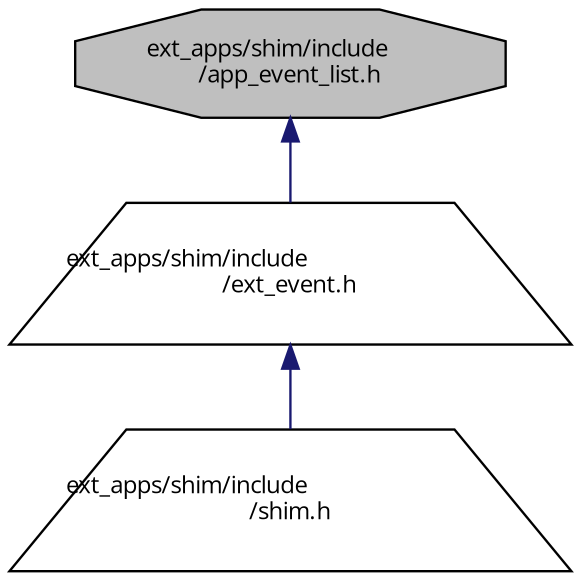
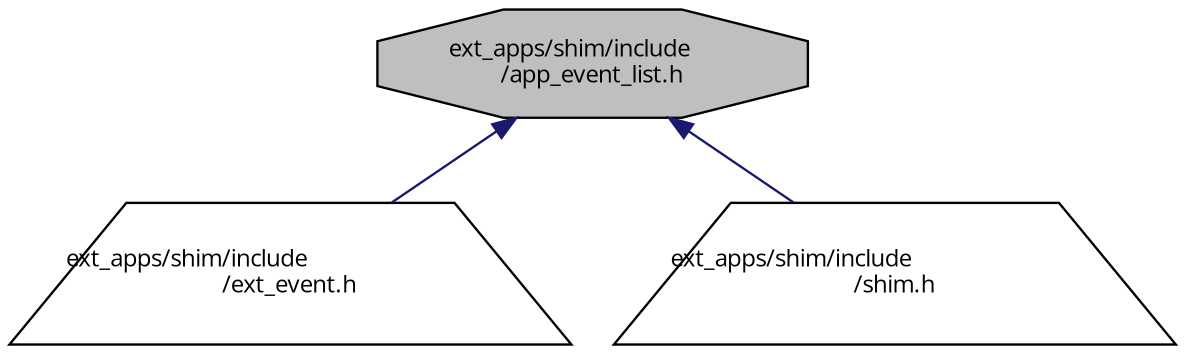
(290, 399) -> (741, 167)
